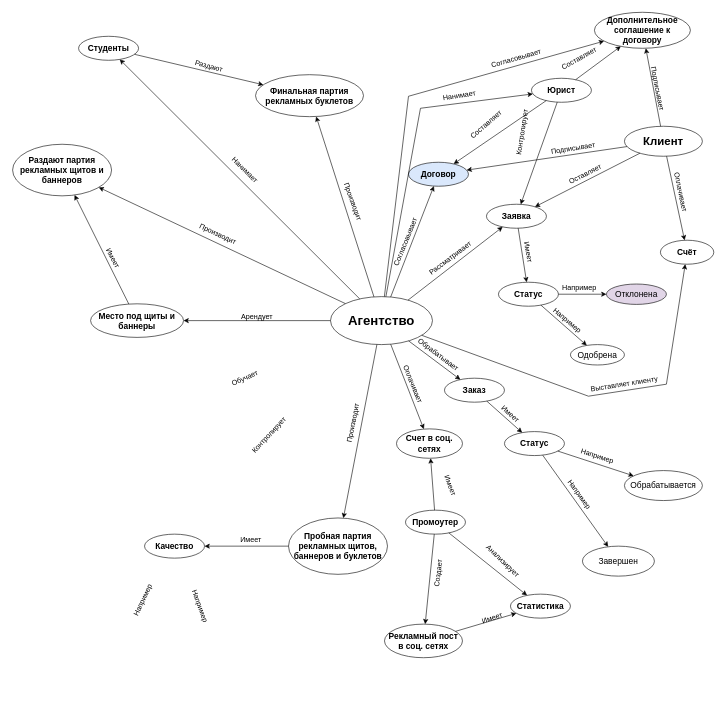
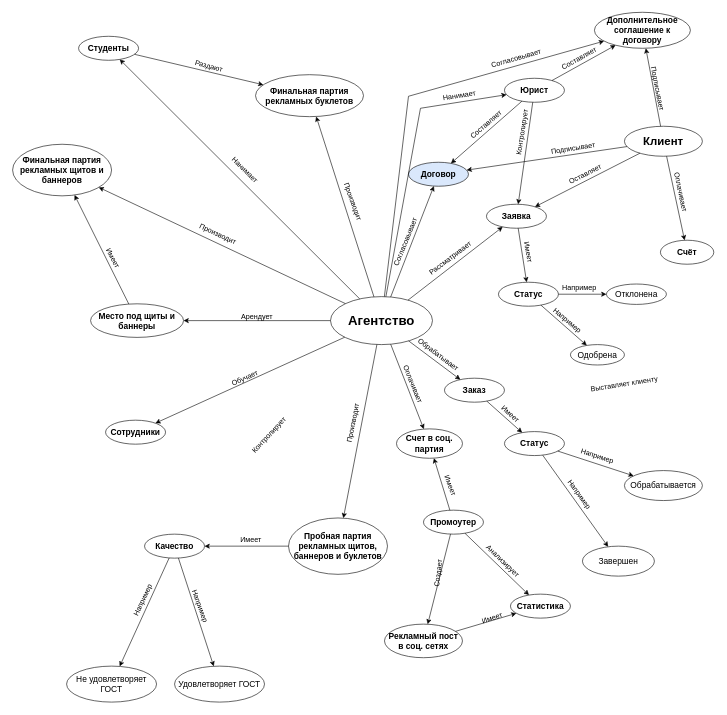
(561, 90) -> (534, 90)
(62, 170) -> (62, 170)
(636, 294) -> (636, 294)
none -> (250, 380)
(599, 395) -> none
none -> (135, 432)
(429, 444) -> (429, 444)
(435, 522) -> (453, 522)
none -> (145, 610)
none -> (195, 611)
none -> (111, 684)
none -> (219, 684)
